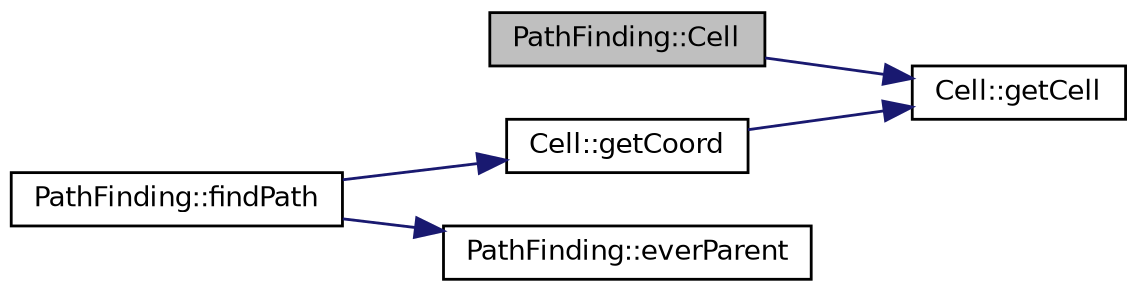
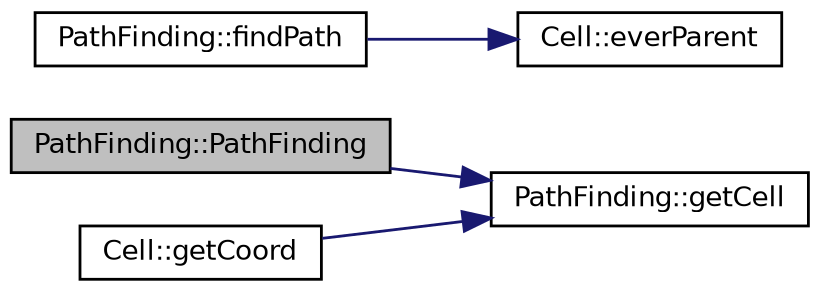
(627, 39) -> (201, 146)
(1019, 93) -> (650, 199)
(410, 172) -> none
(627, 253) -> (650, 39)
